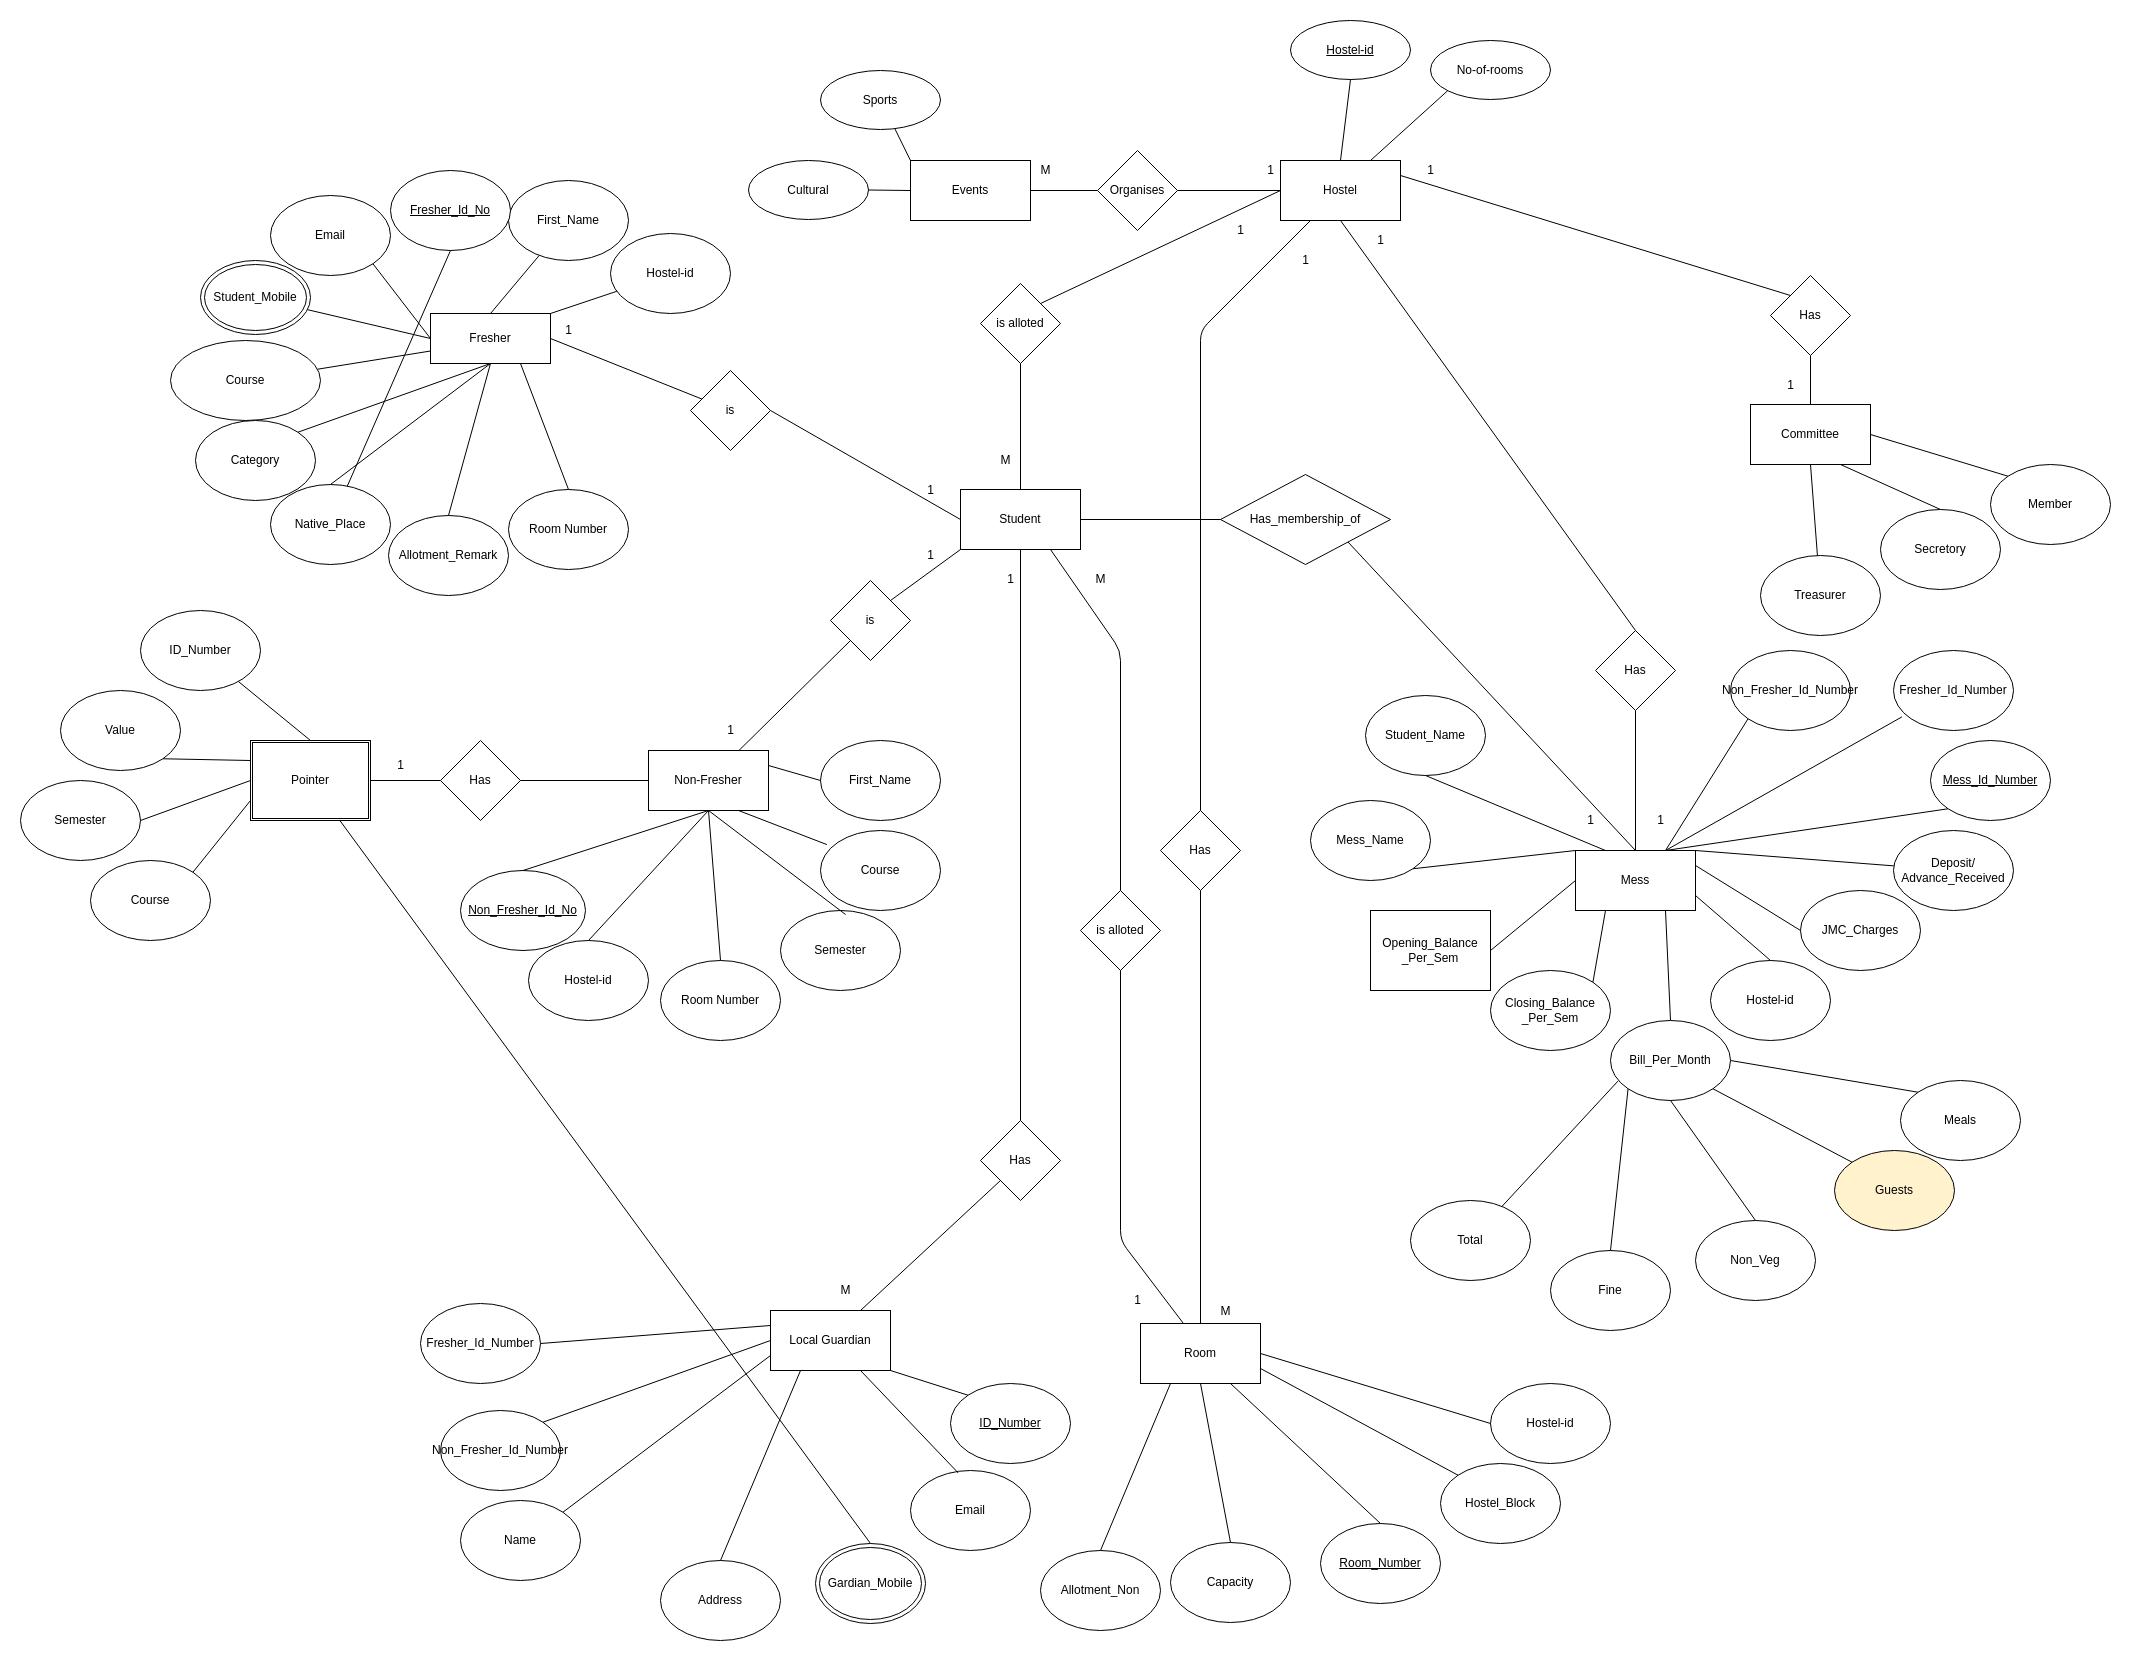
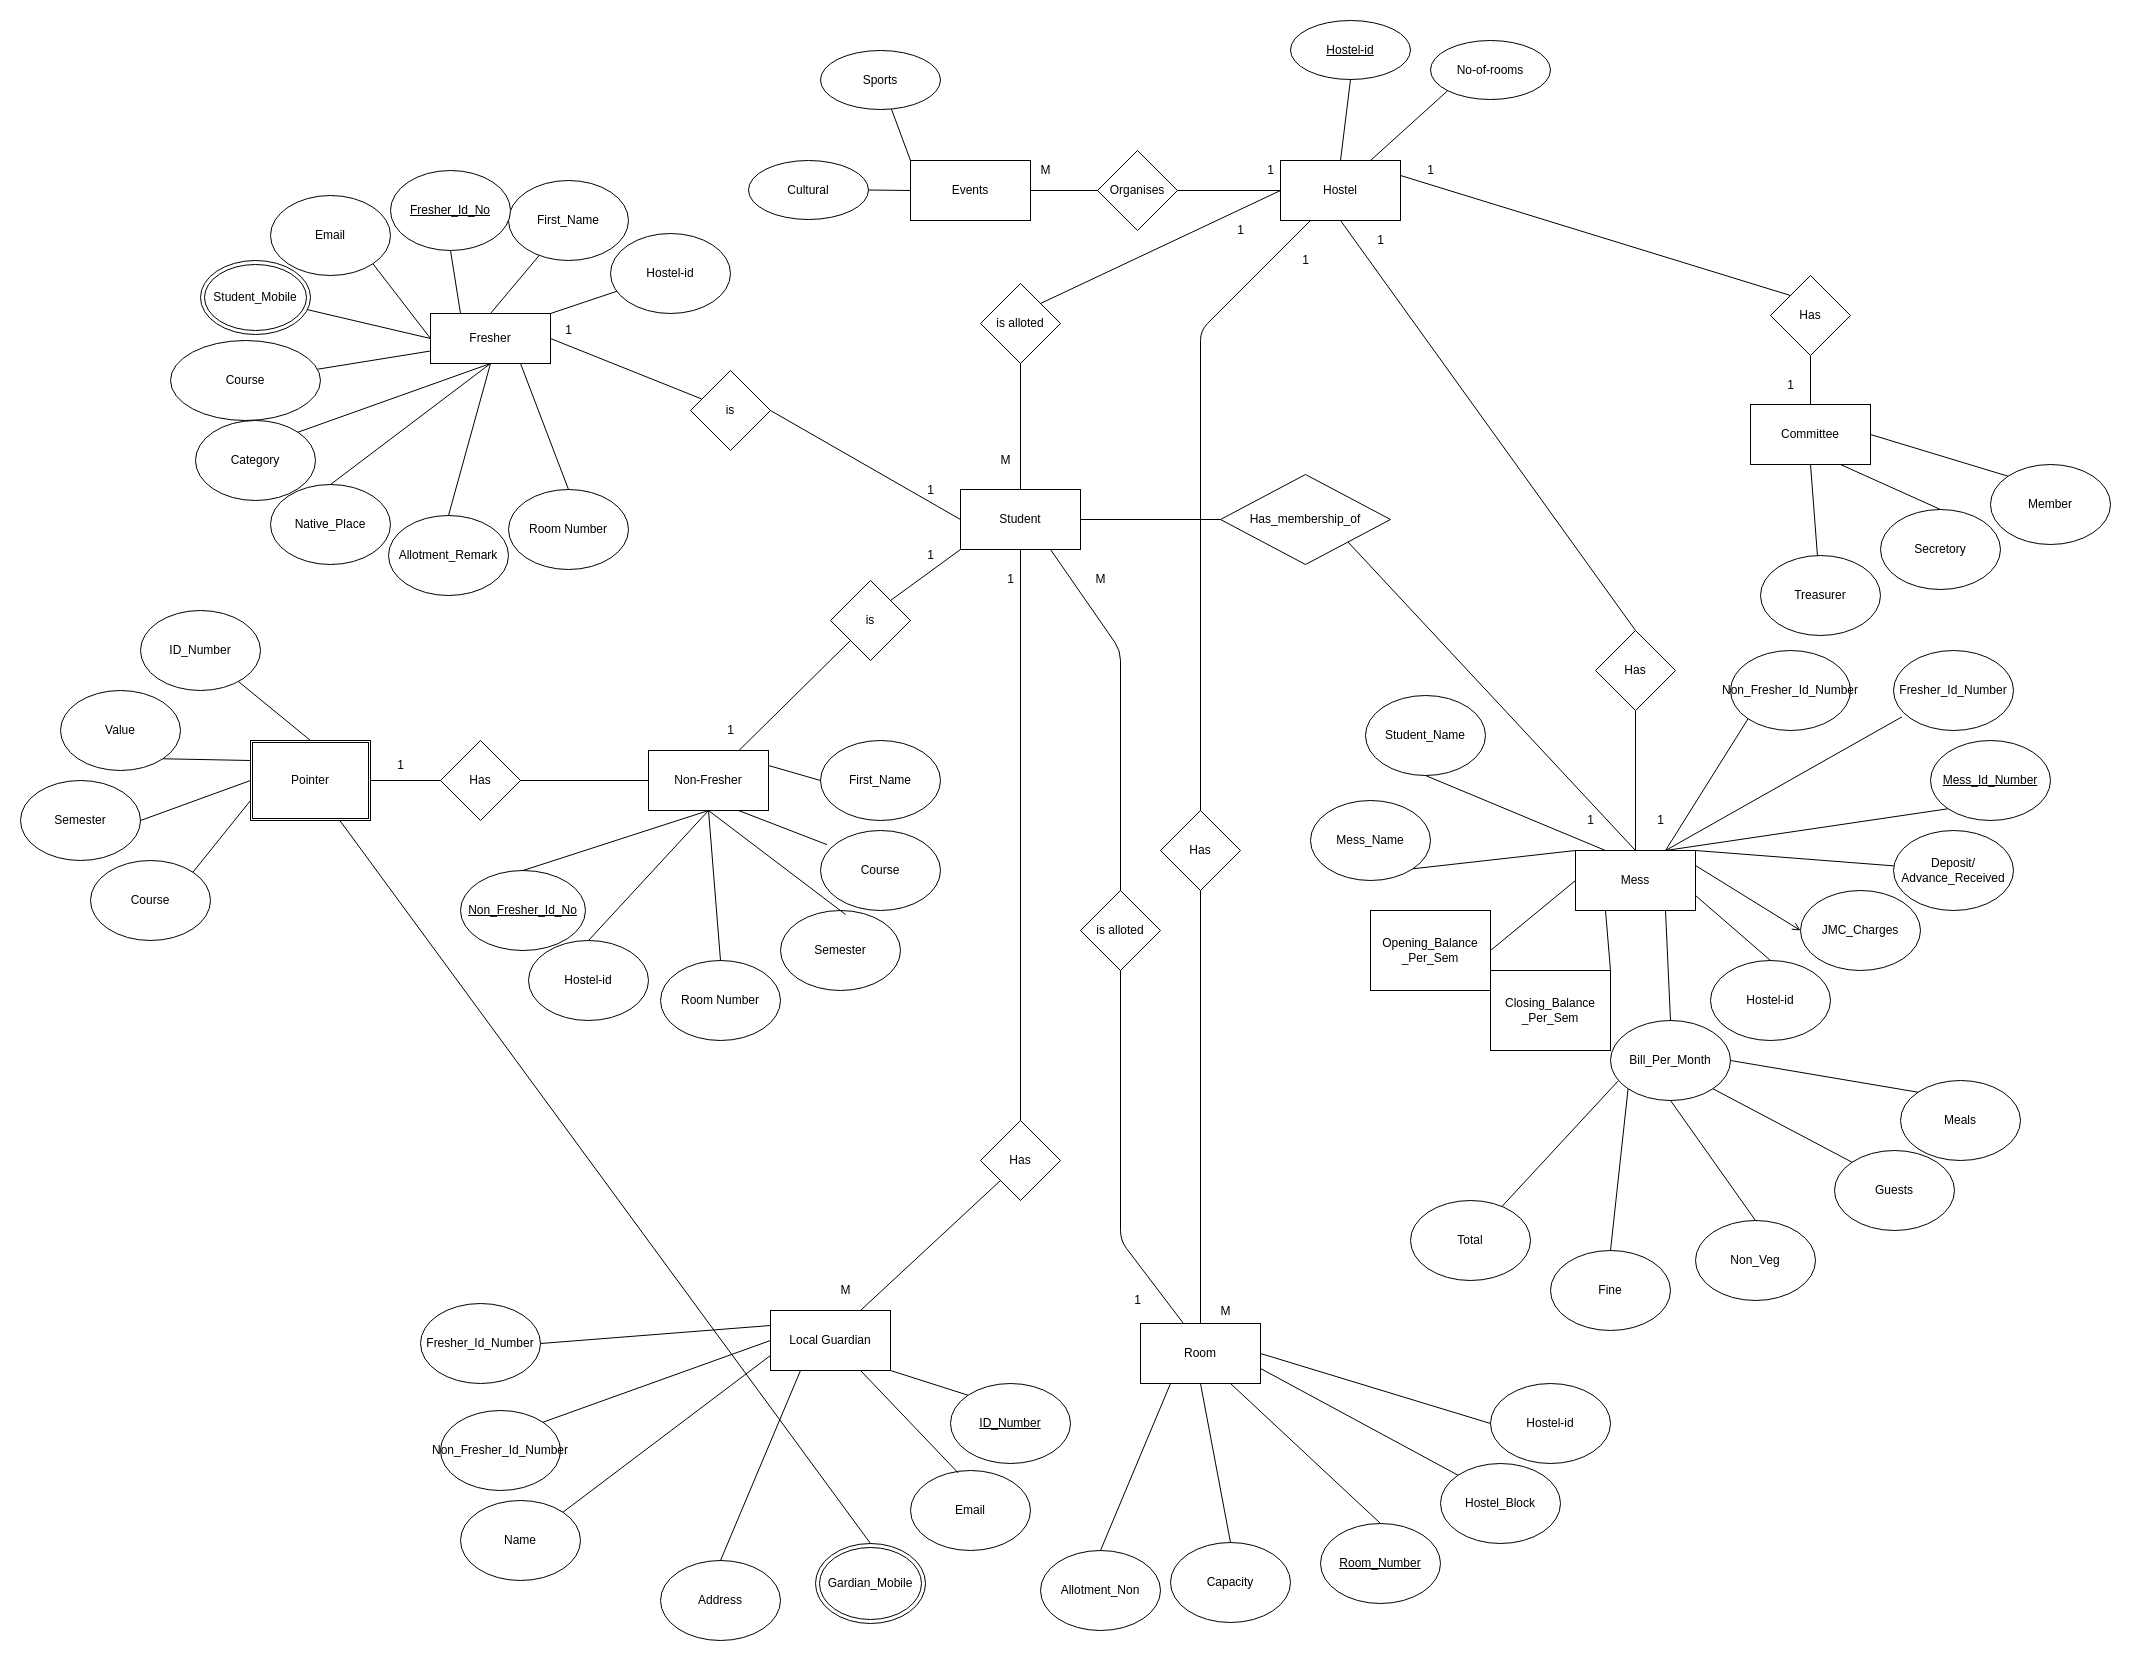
(881, 100) -> (881, 80)
(406, 353) -> (455, 282)
(1797, 928) -> (1796, 928)
(1551, 1011) -> (1551, 1011)
(1895, 1191) -> (1895, 1191)
